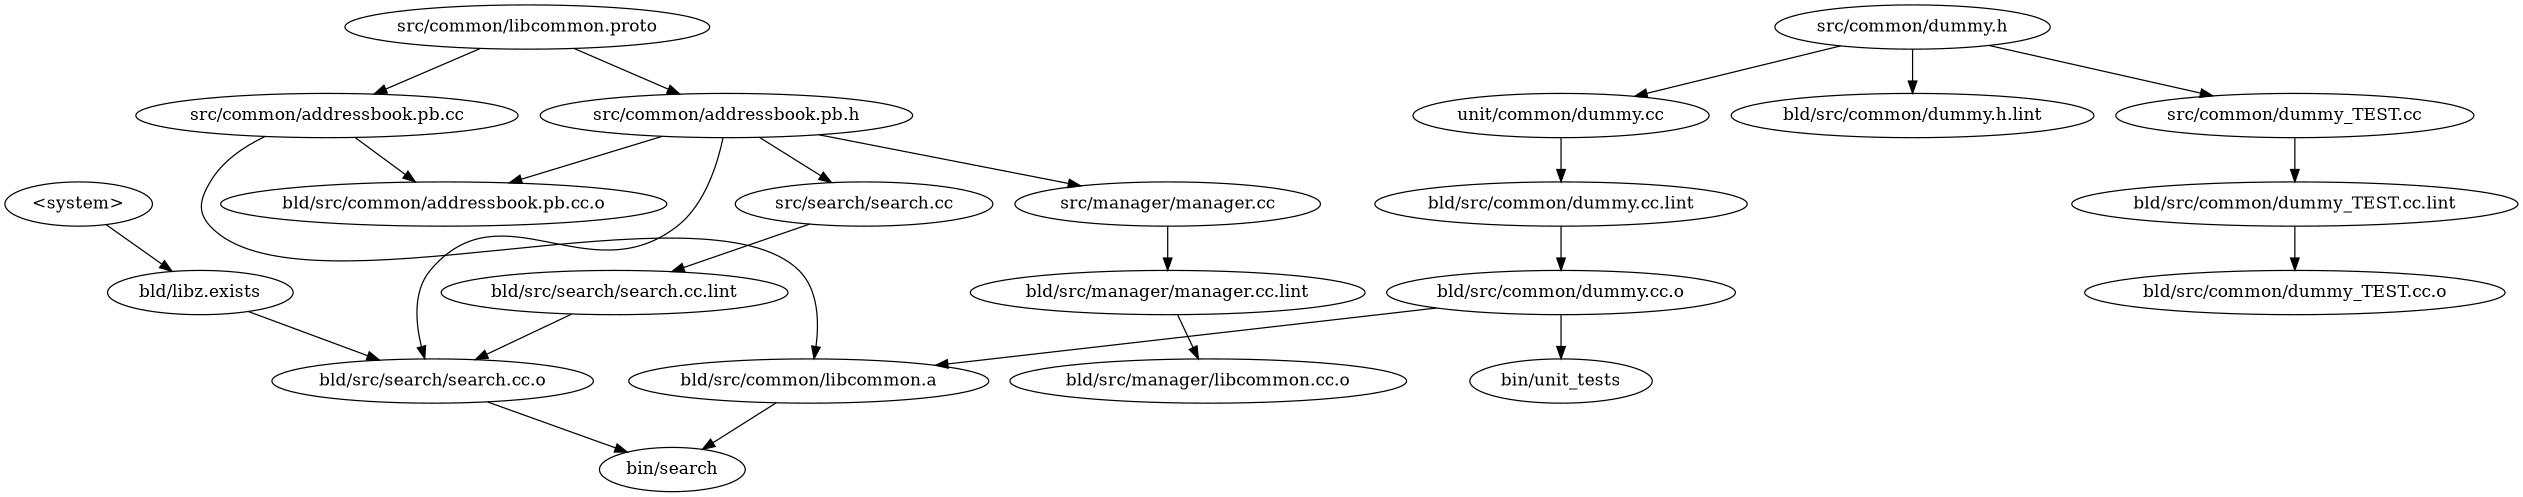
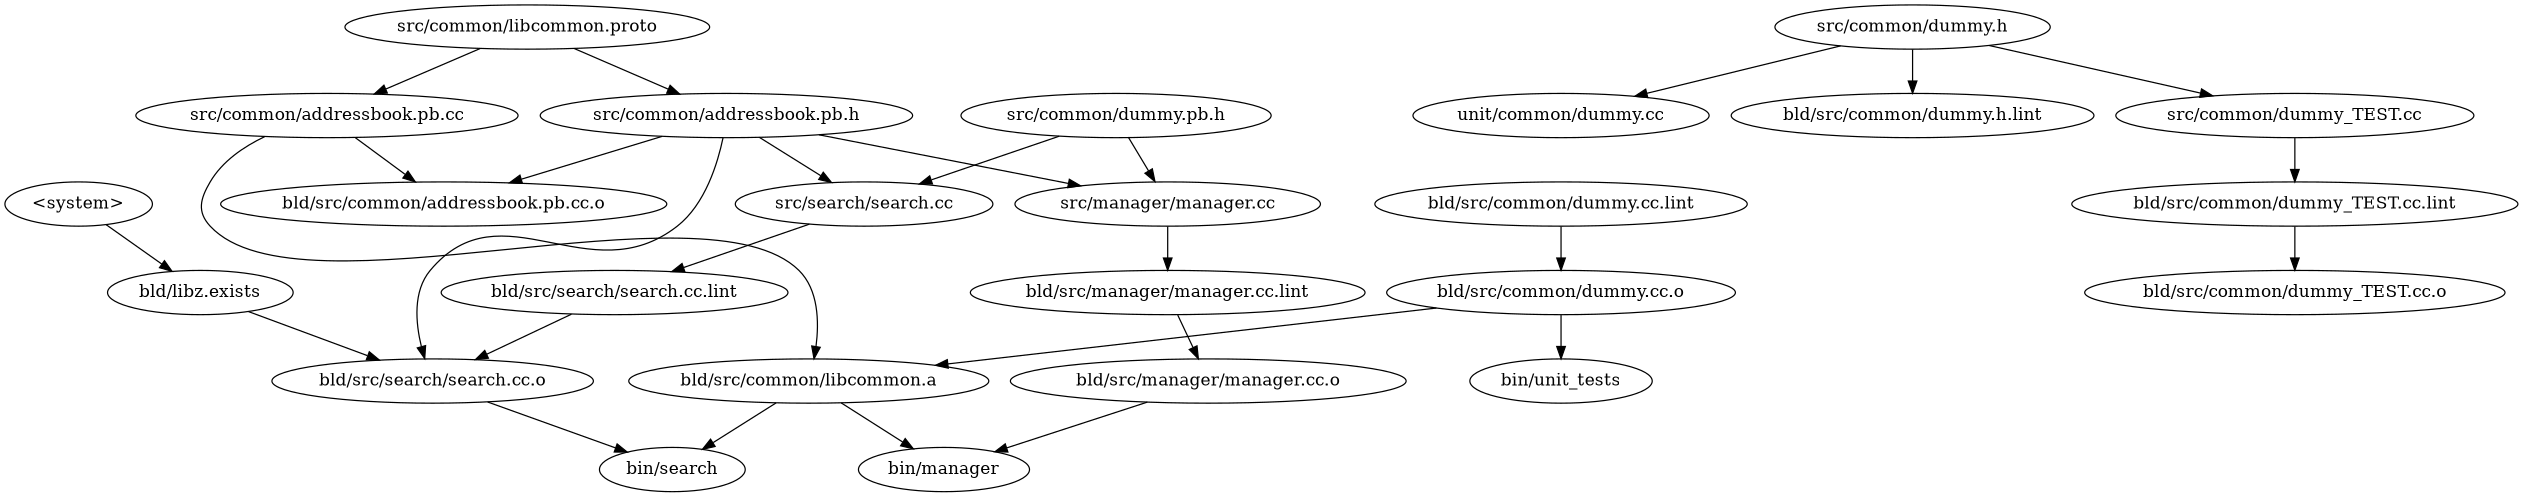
none -> (1116, 116)
(1561, 154) -> none
(1208, 381) -> (1208, 381)
none -> (944, 470)
